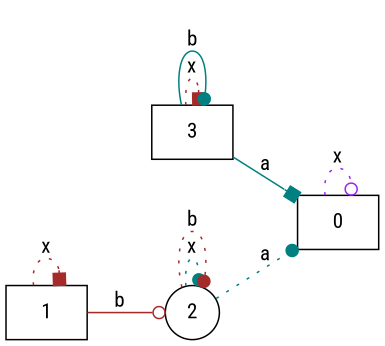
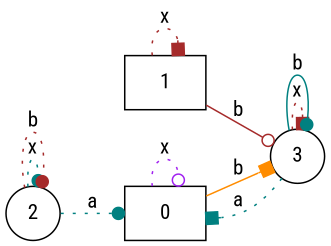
(192, 132) -> (298, 156)
(259, 173) -> (256, 205)
none -> (232, 184)
(120, 313) -> (234, 121)
